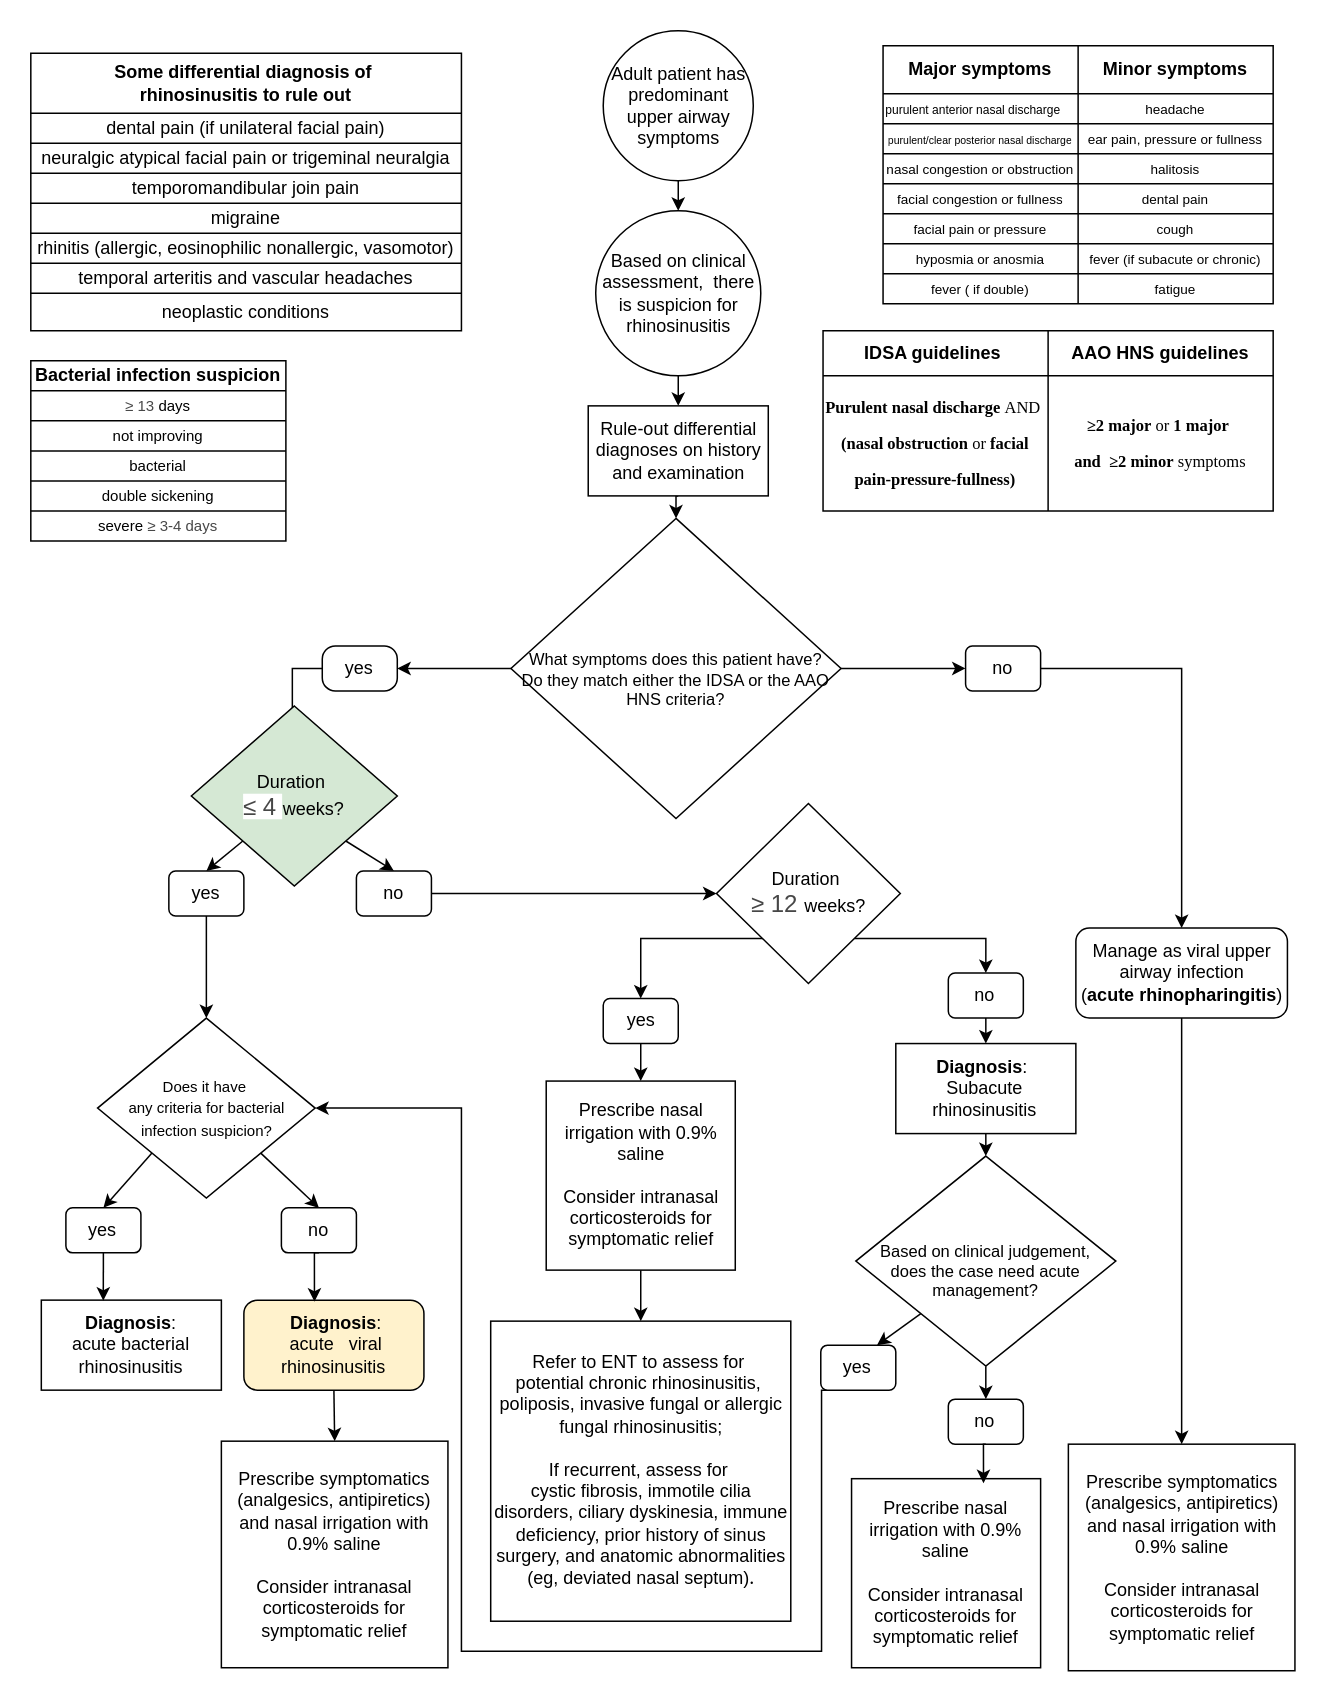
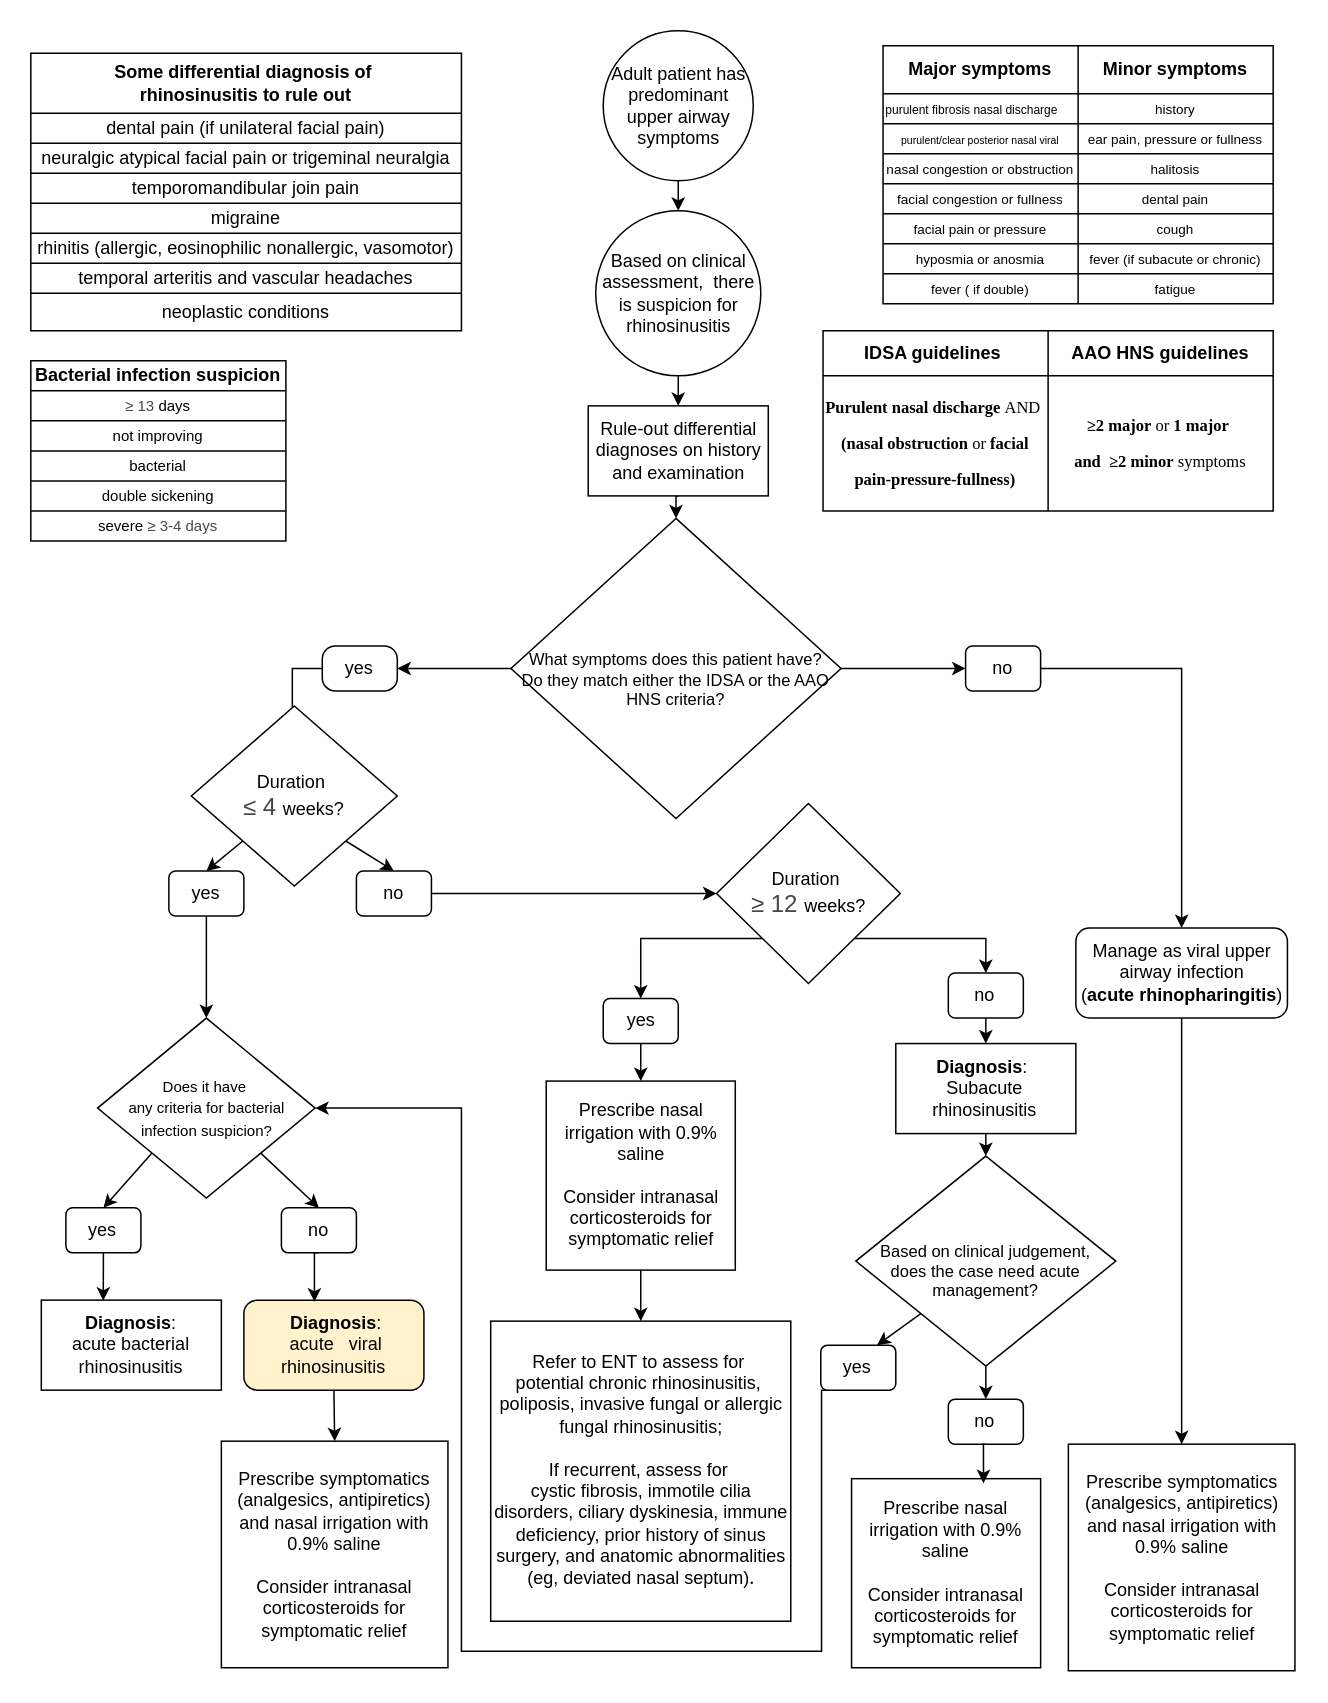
(982, 109) -> (982, 109)
(1175, 109) -> (1175, 109)
(980, 139) -> (980, 139)
(294, 796) -> (294, 796)
